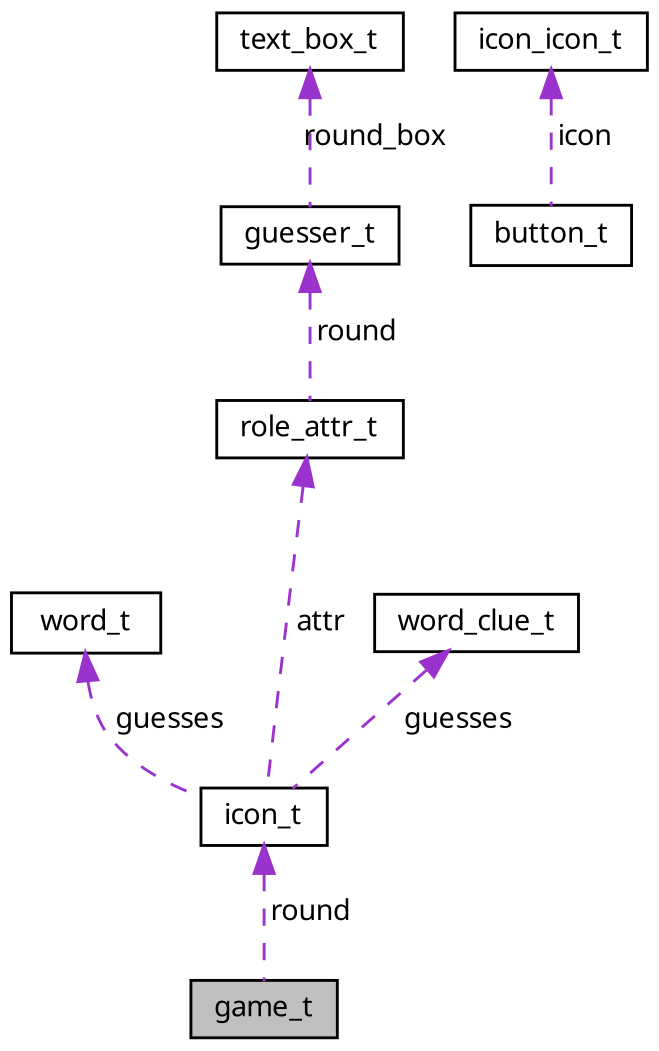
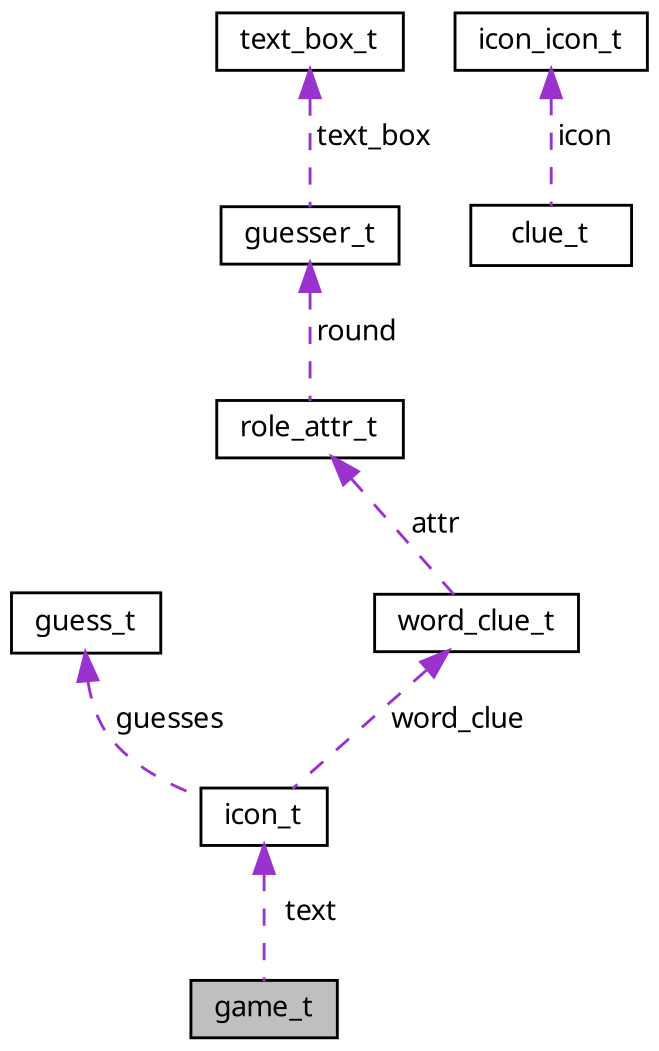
(372, 138) -> (372, 138)
(551, 235) -> (551, 235)
(86, 623) -> (86, 623)
(285, 638) -> (403, 537)
(455, 721) -> (455, 721)
(309, 913) -> (309, 913)
